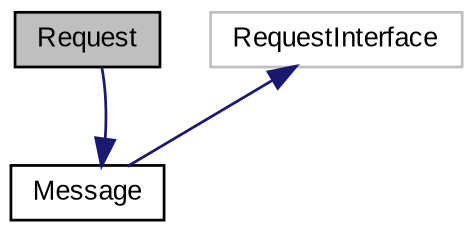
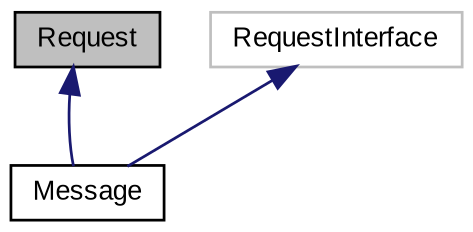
(106, 103) -> (69, 130)
